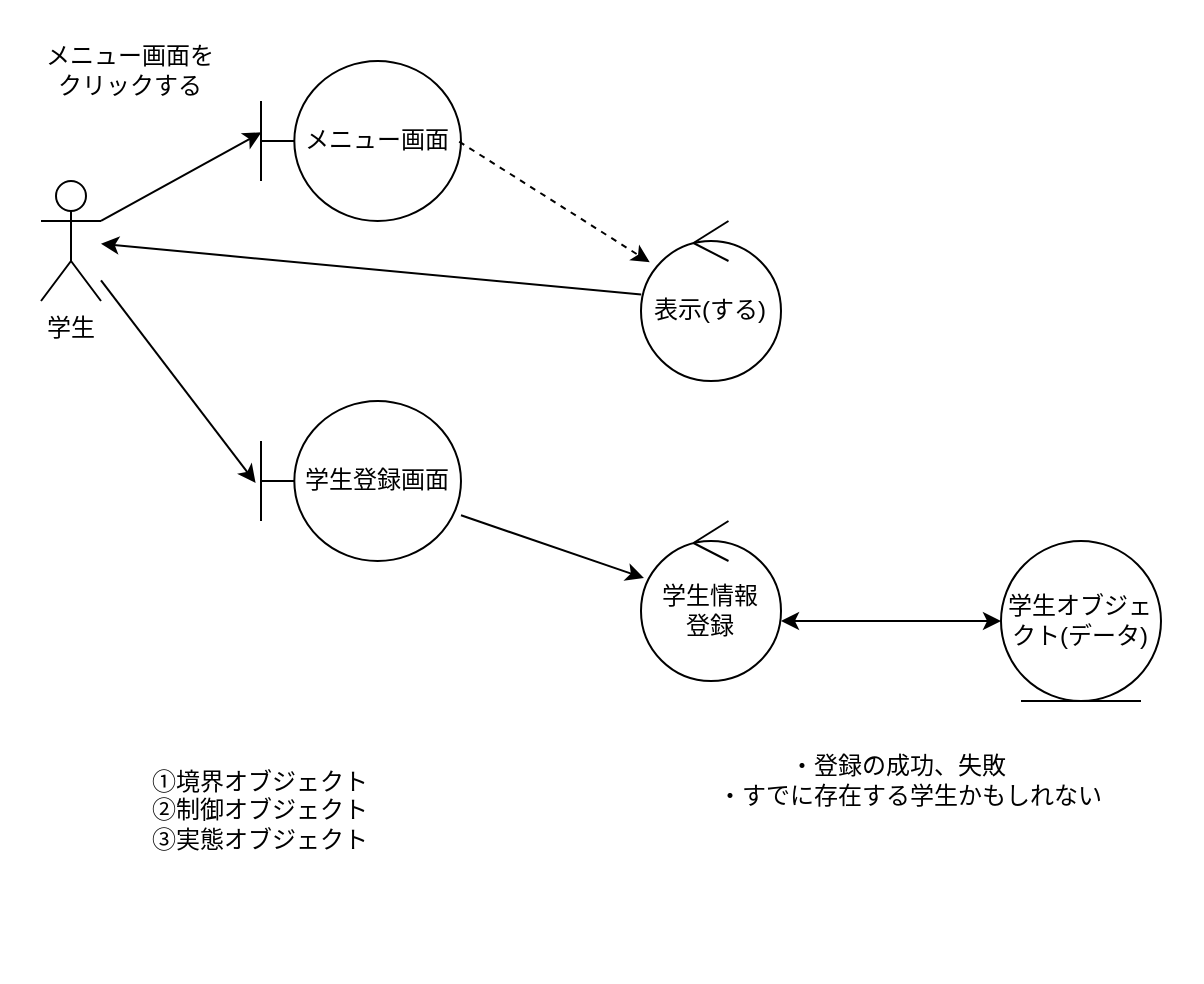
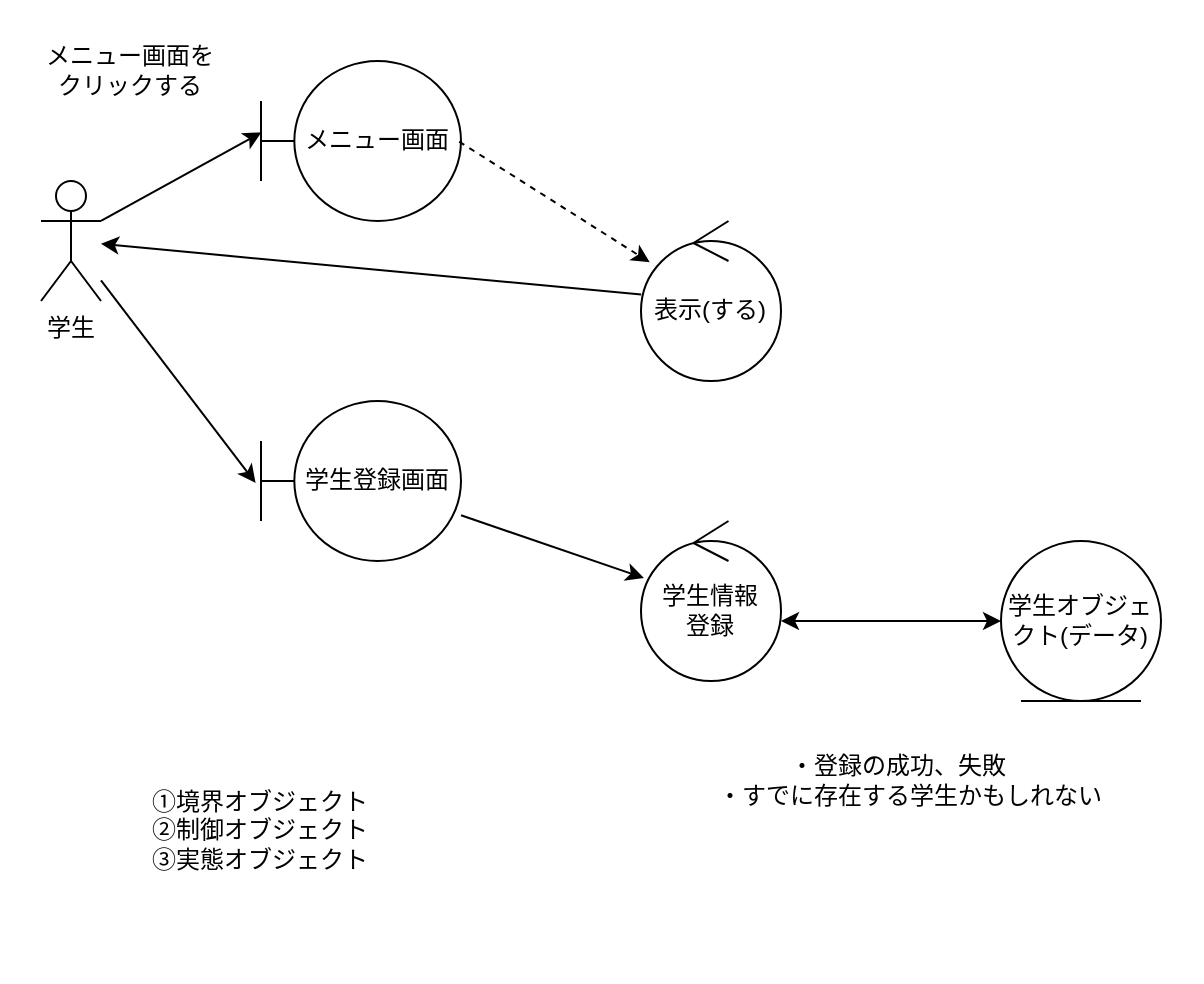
(261, 811) -> (261, 831)
